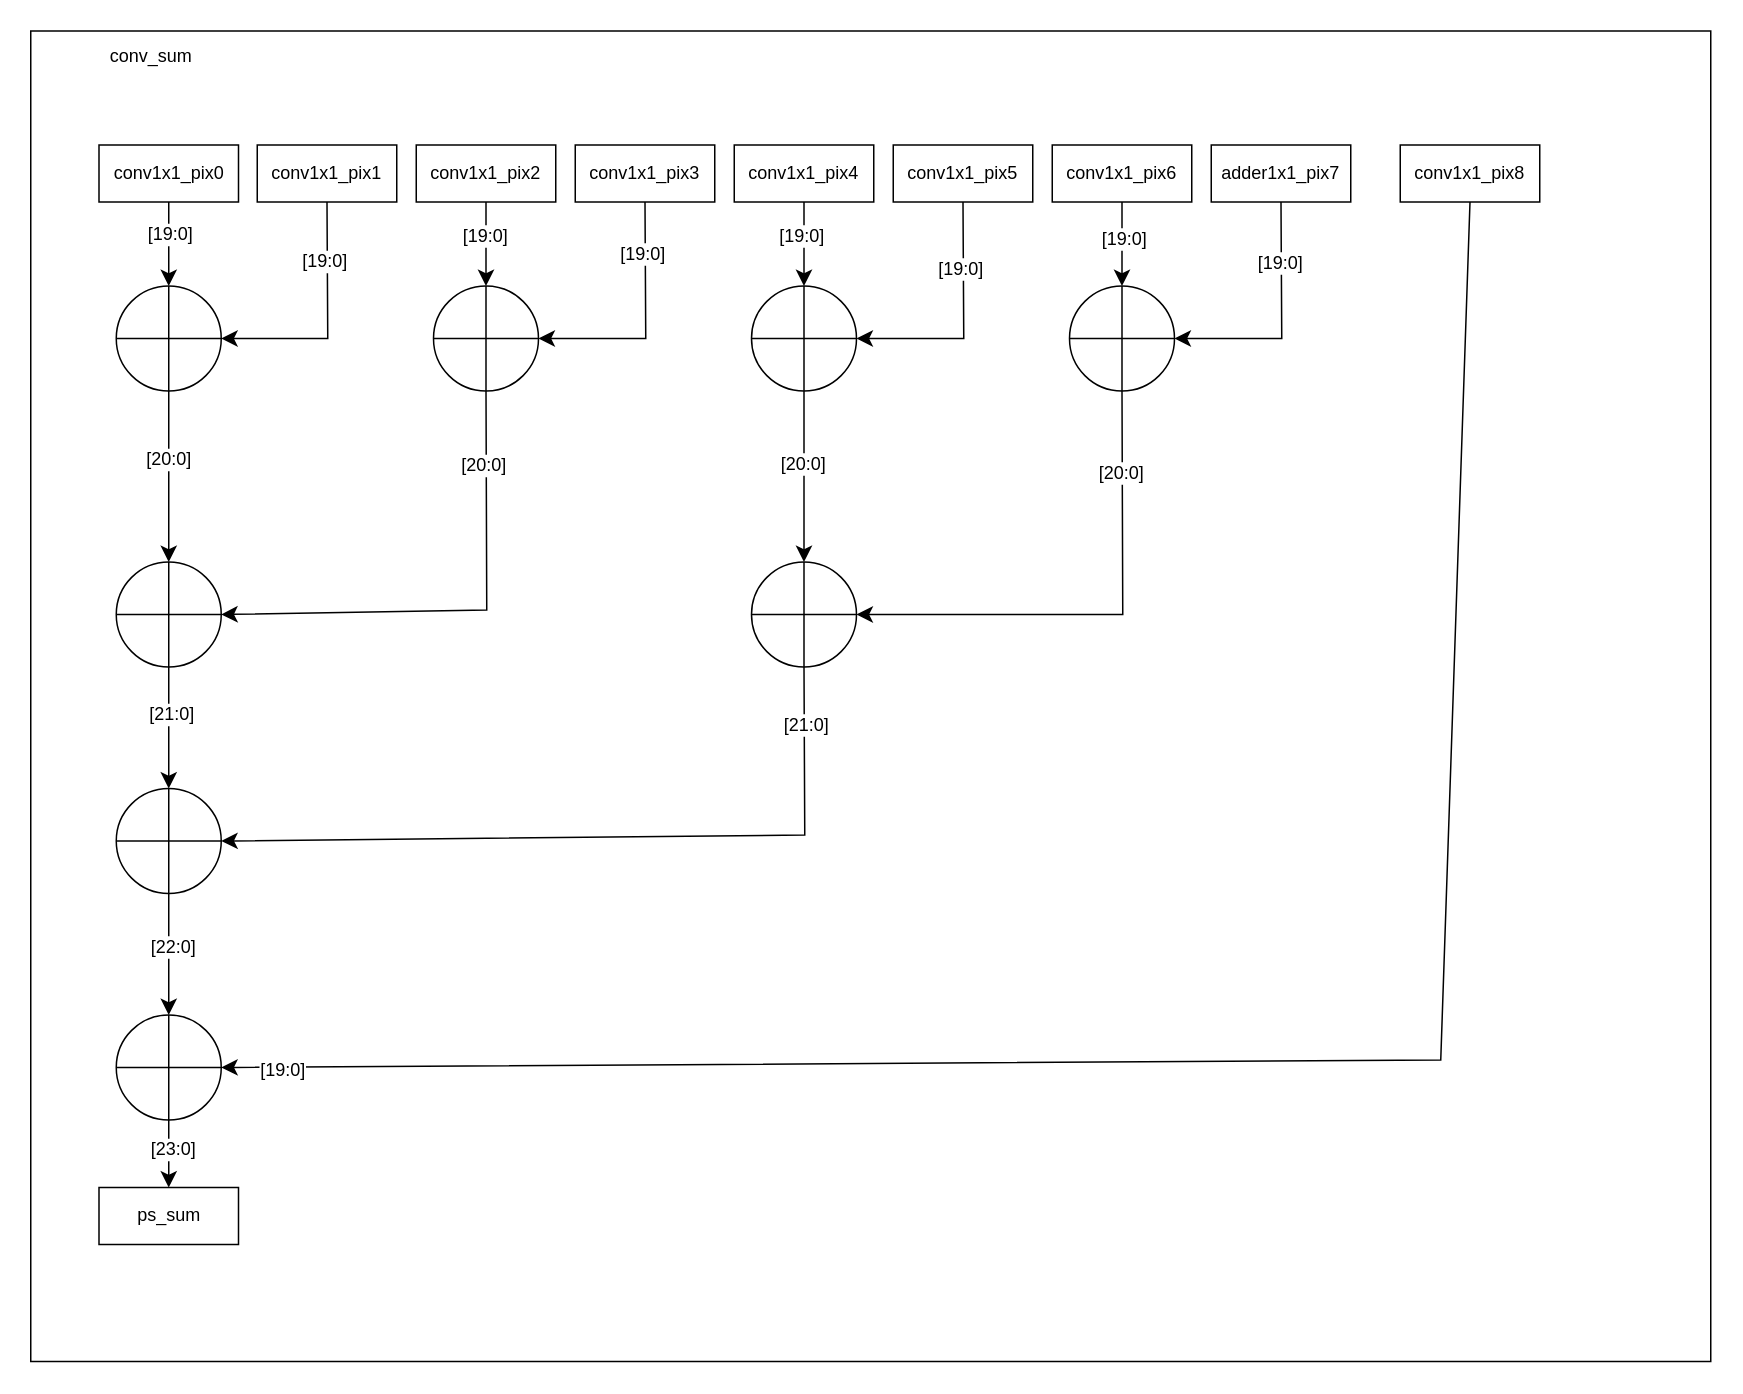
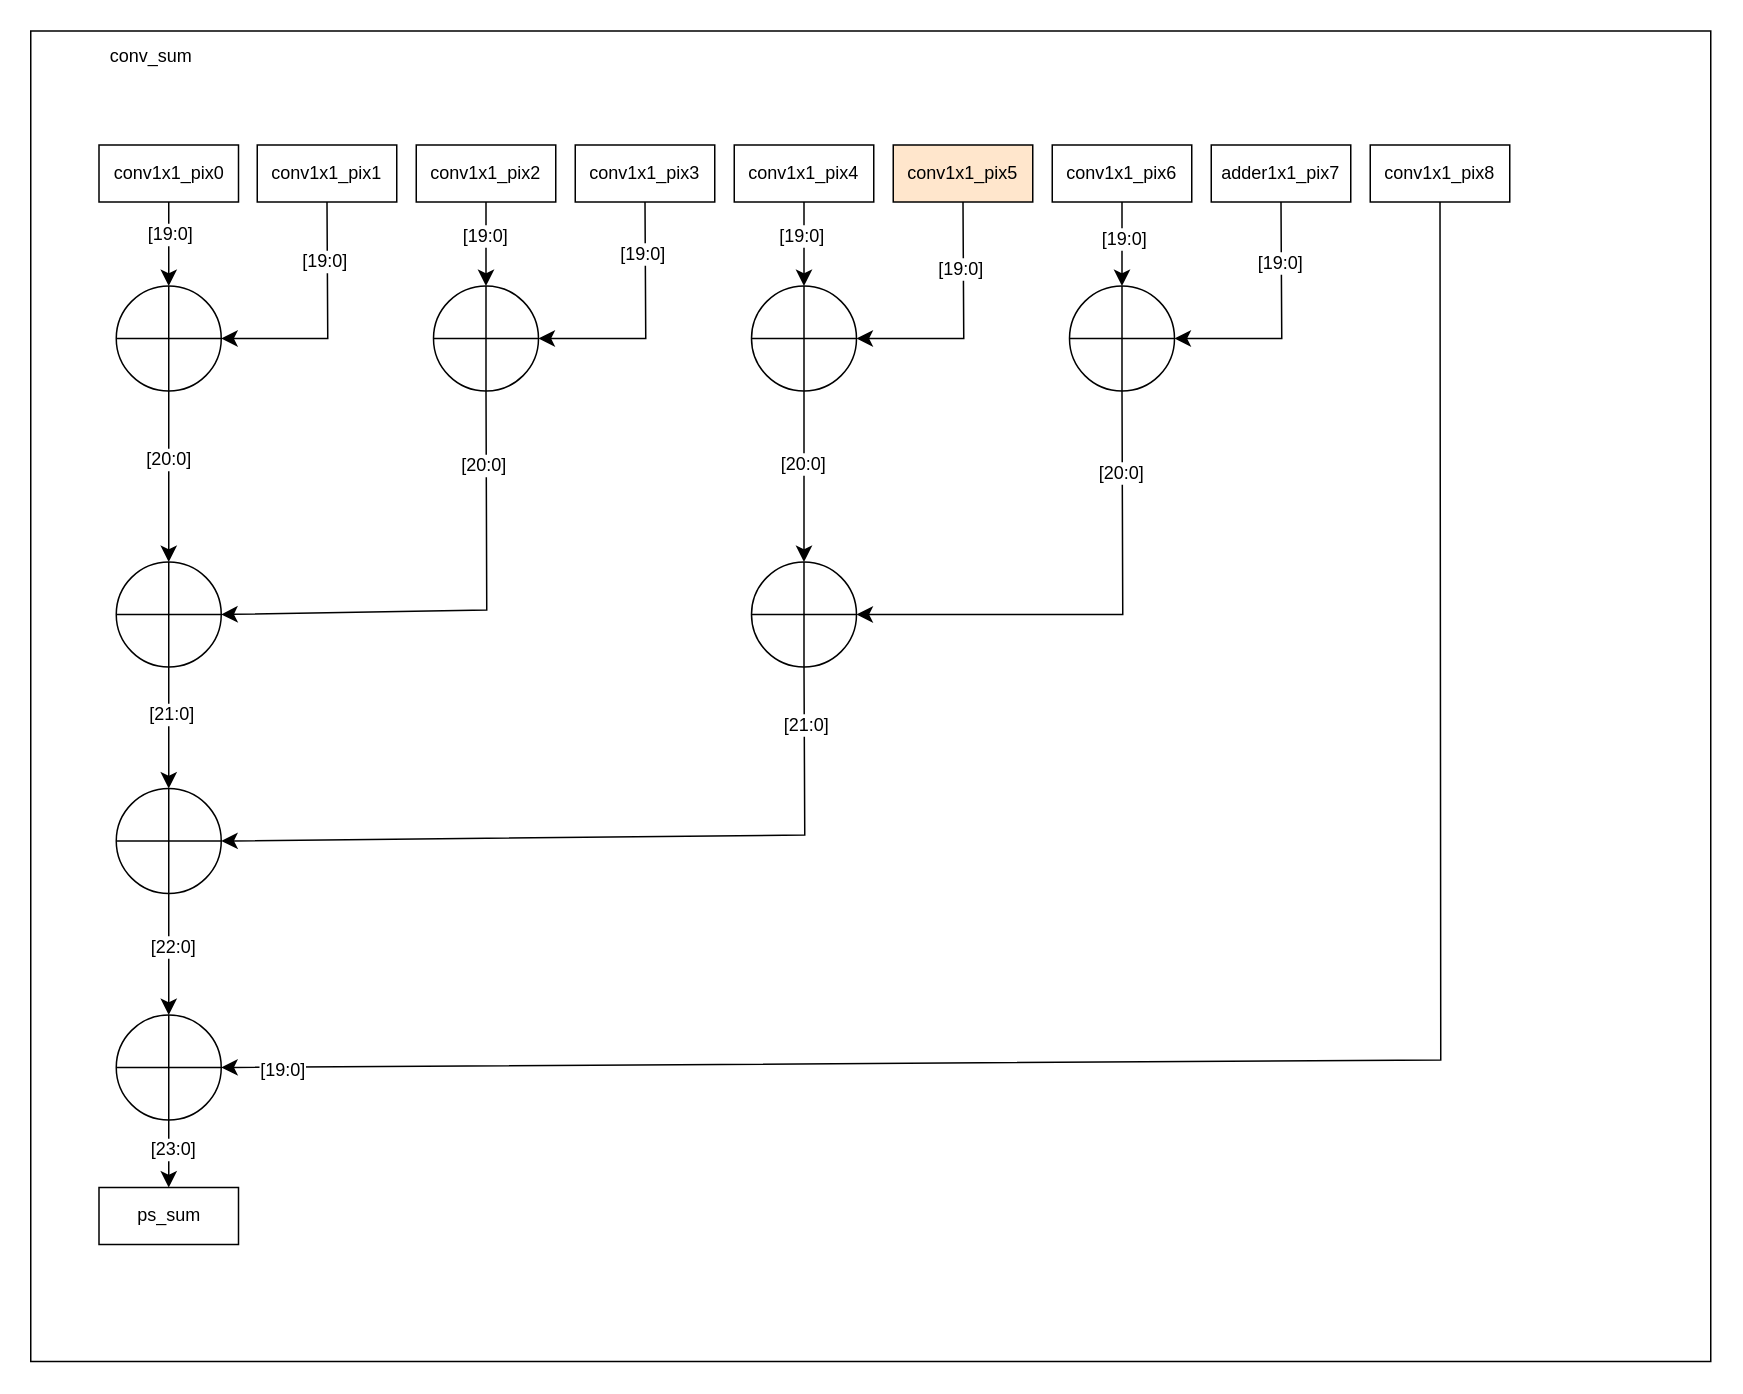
(963, 173) -> (963, 173)
(1470, 173) -> (1440, 173)
